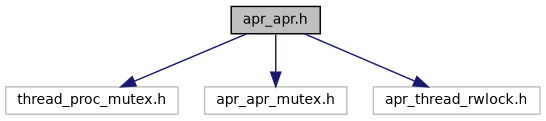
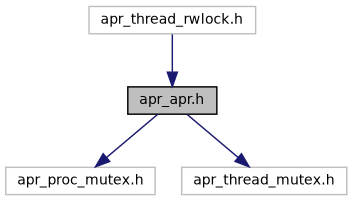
(359, 57) -> (172, 53)
(92, 101) -> (80, 181)
(276, 101) -> (264, 181)
